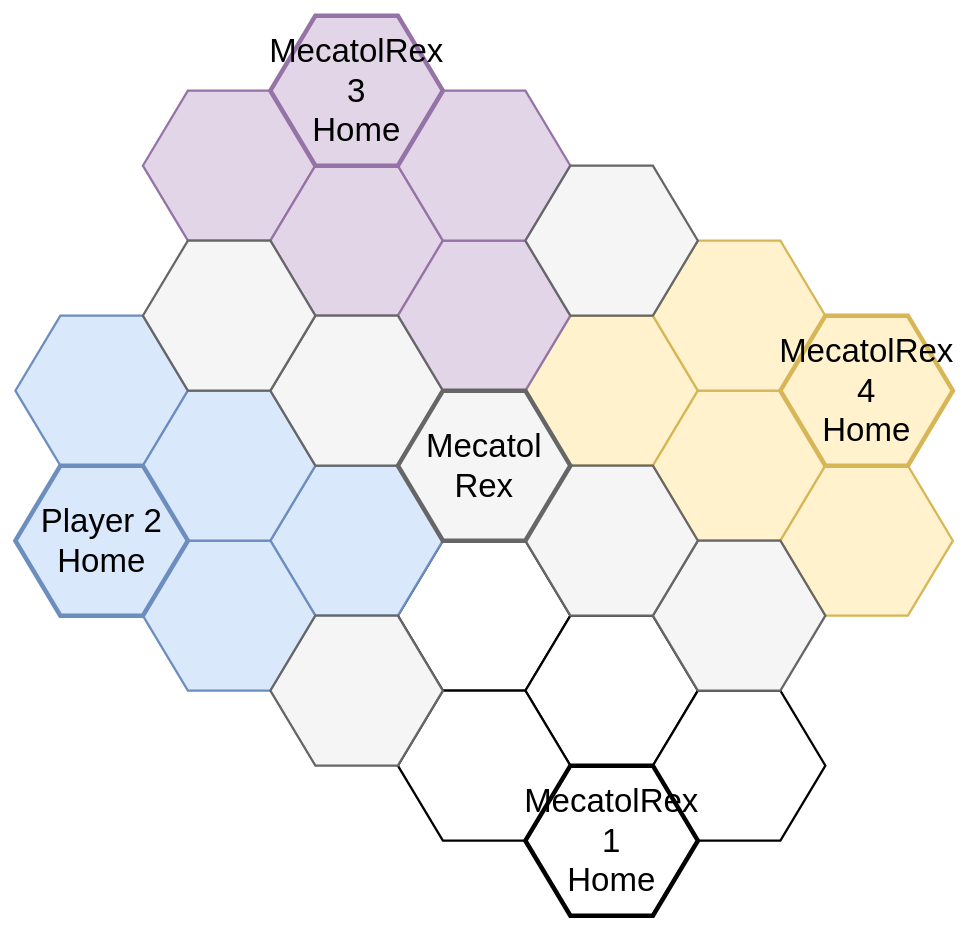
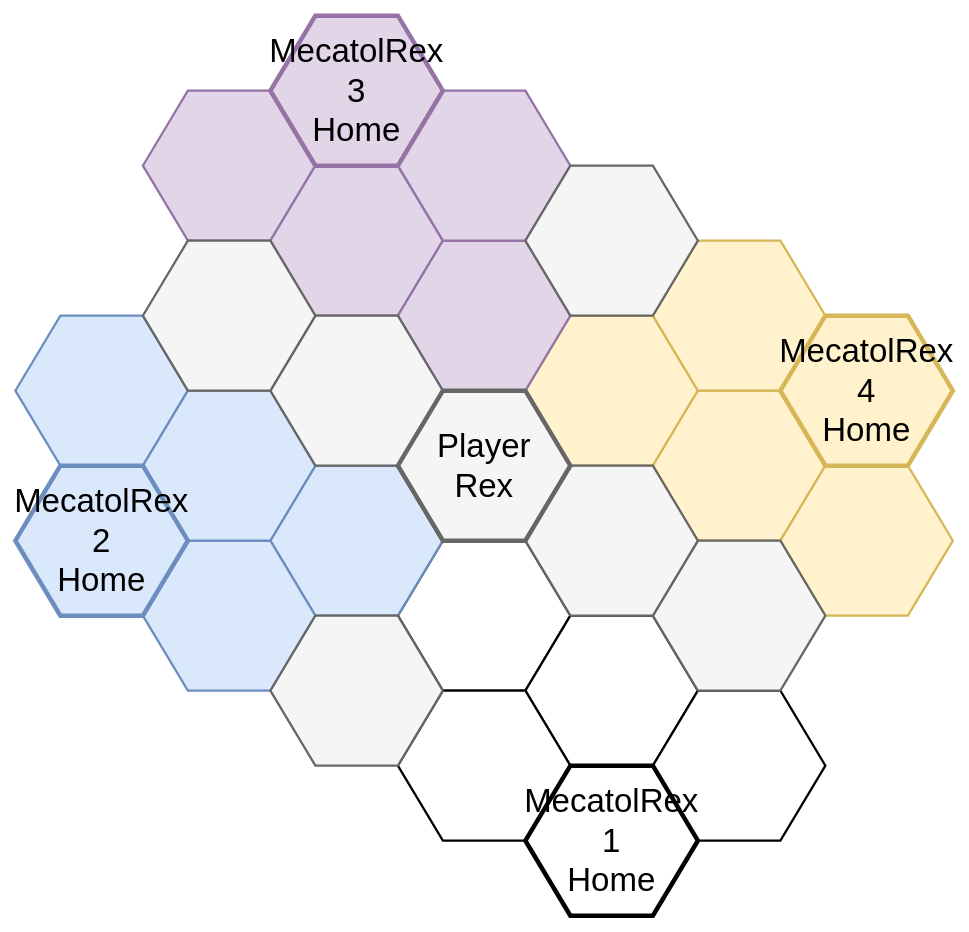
(484, 465) -> (484, 465)
(102, 540) -> (102, 540)
